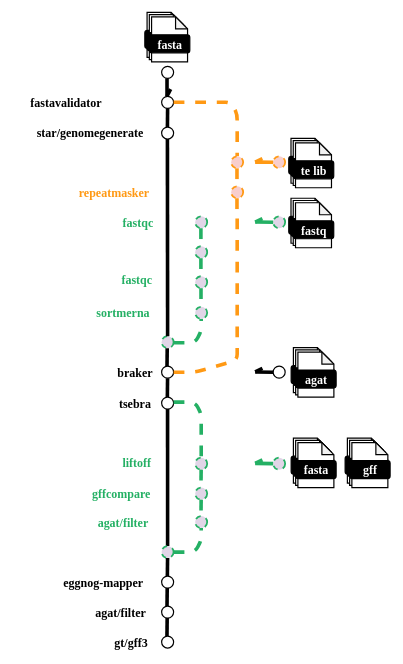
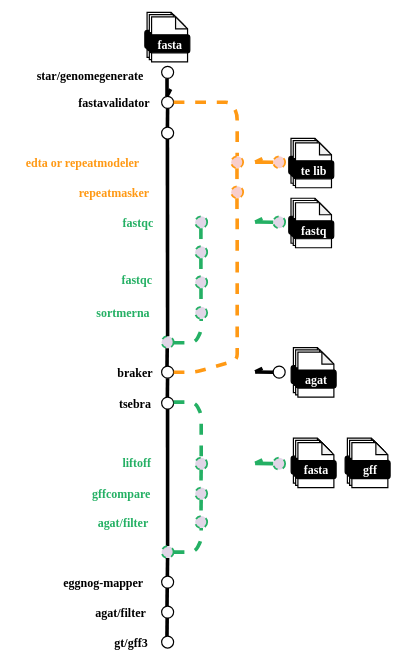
(66, 102) -> (114, 102)
(90, 133) -> (90, 76)
none -> (83, 162)
